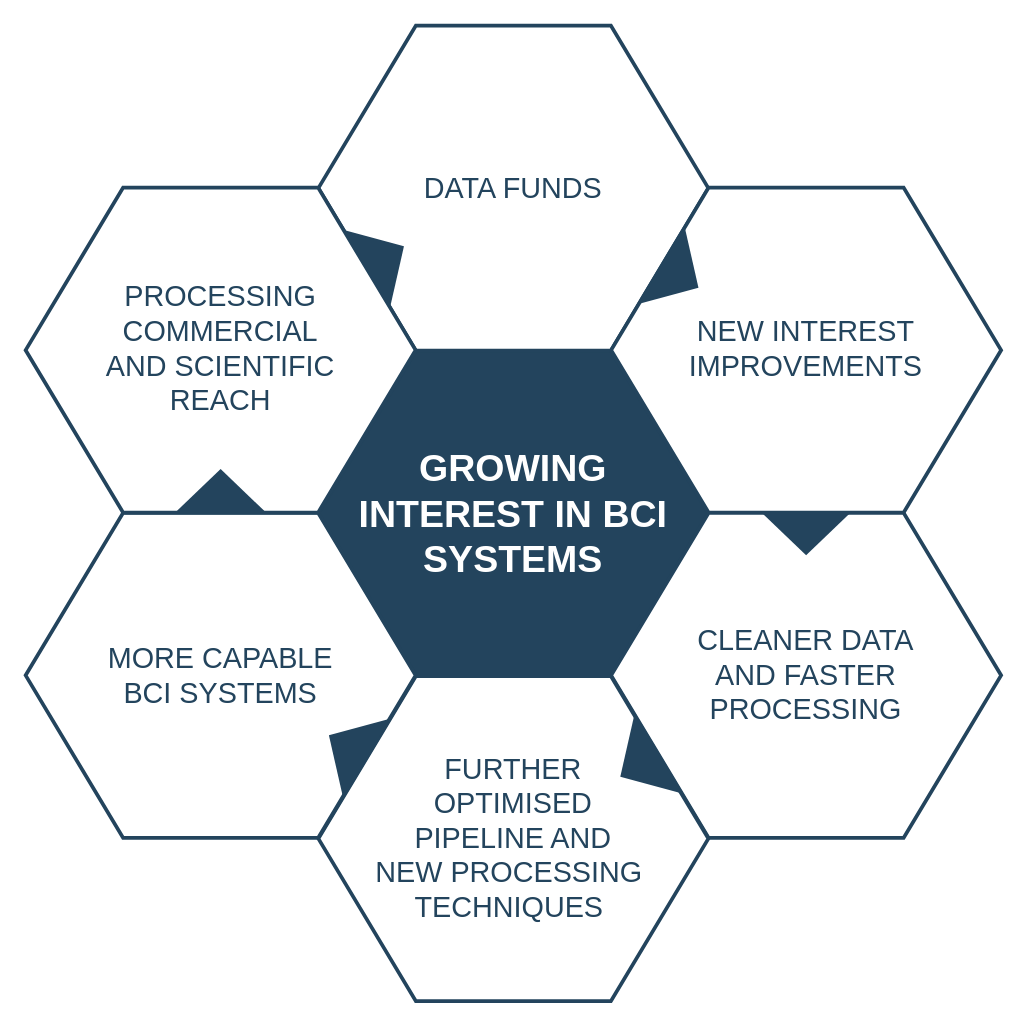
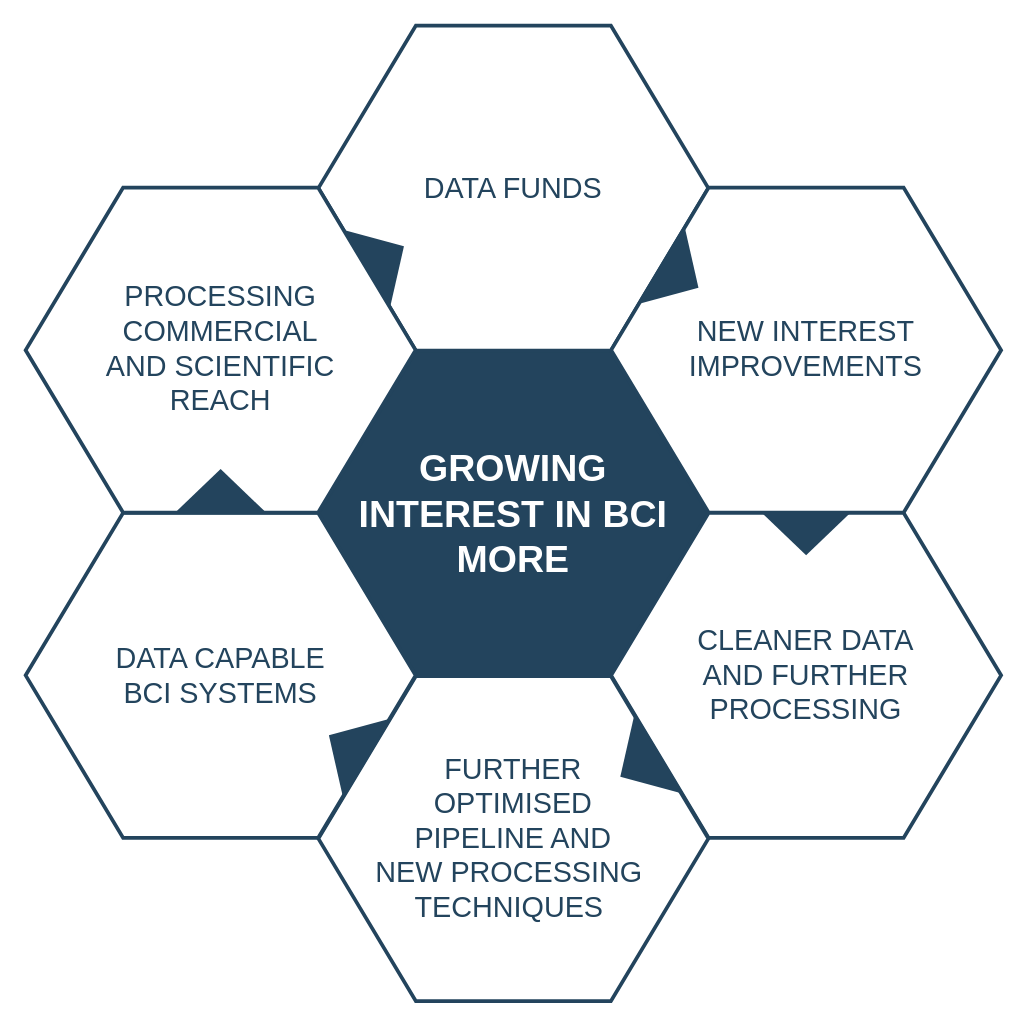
(513, 513) -> (513, 513)
(221, 676) -> (221, 676)
(806, 676) -> (806, 676)
